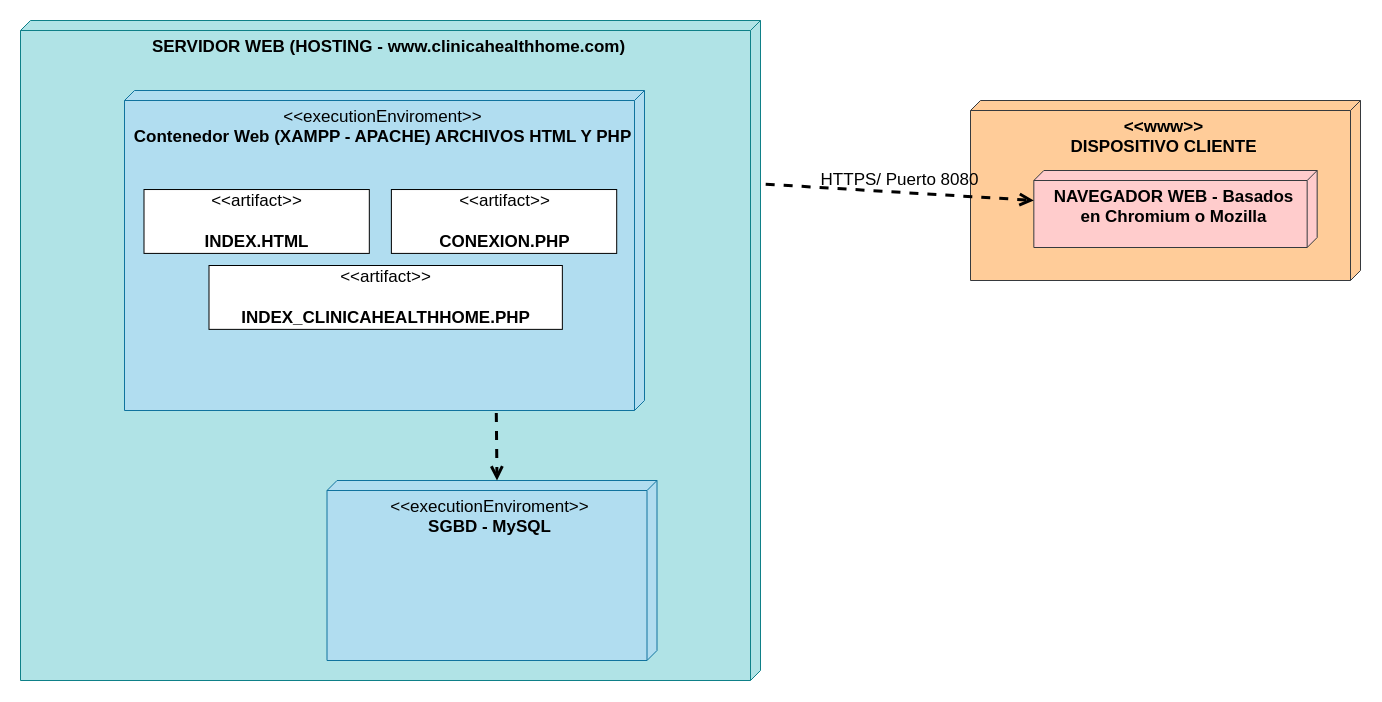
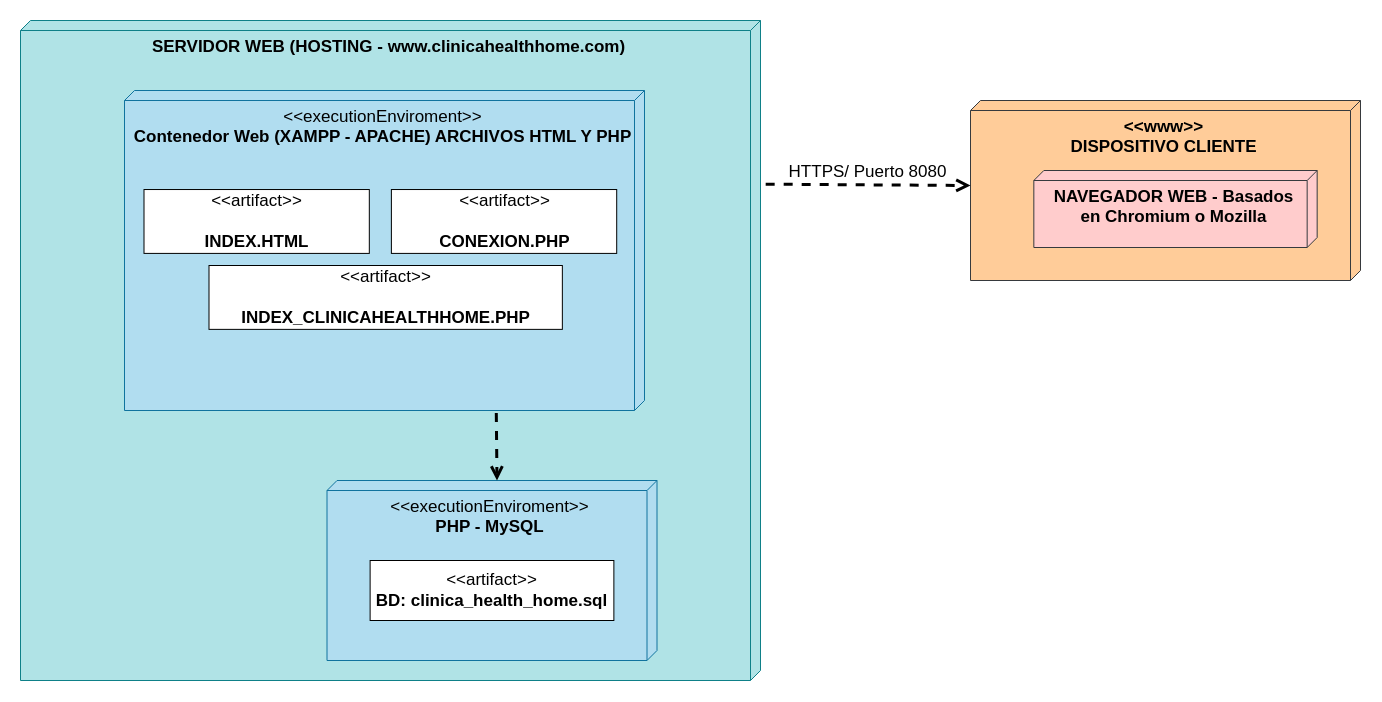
(901, 192) -> (873, 185)
(490, 518) -> (490, 518)
none -> (492, 591)
